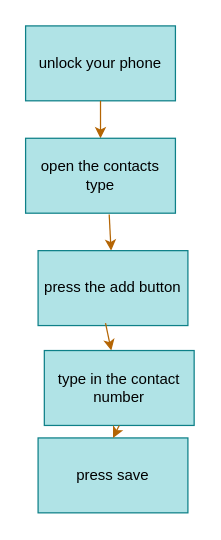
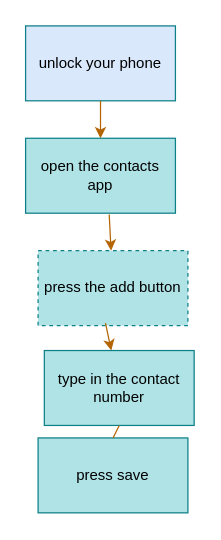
(101, 63) -> (101, 63)
(101, 176) -> (101, 176)
(113, 288) -> (113, 288)
(118, 429) -> (116, 432)
